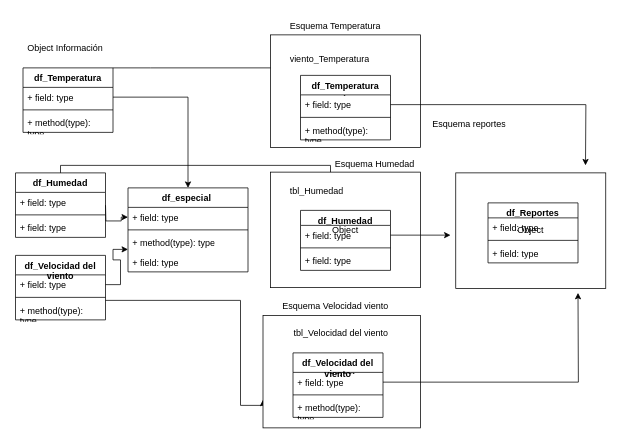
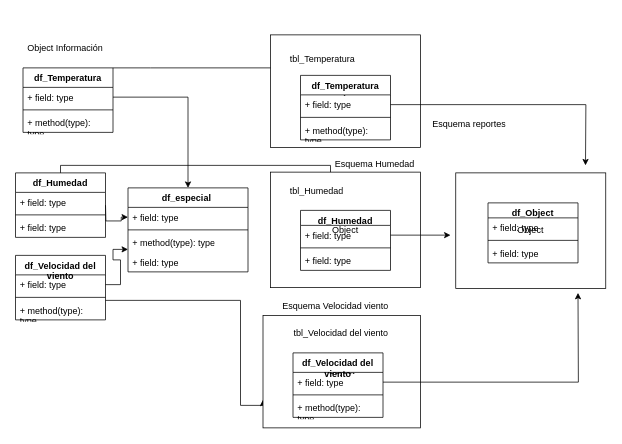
(345, 25) -> none
(334, 59) -> (327, 59)
(533, 214) -> (533, 214)
